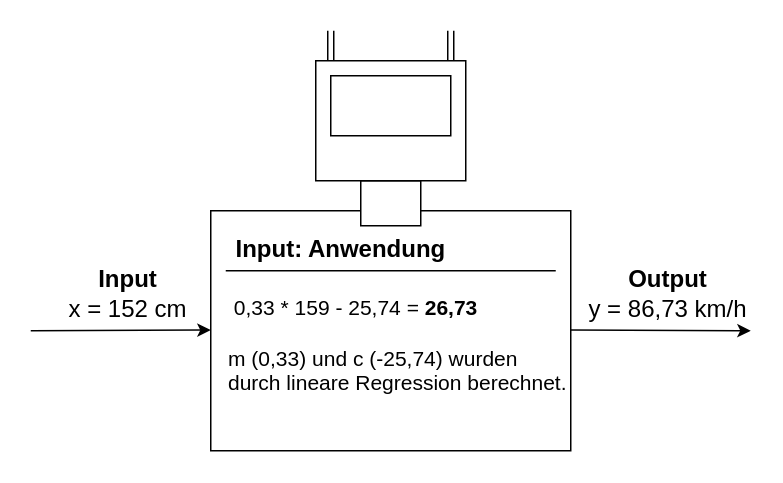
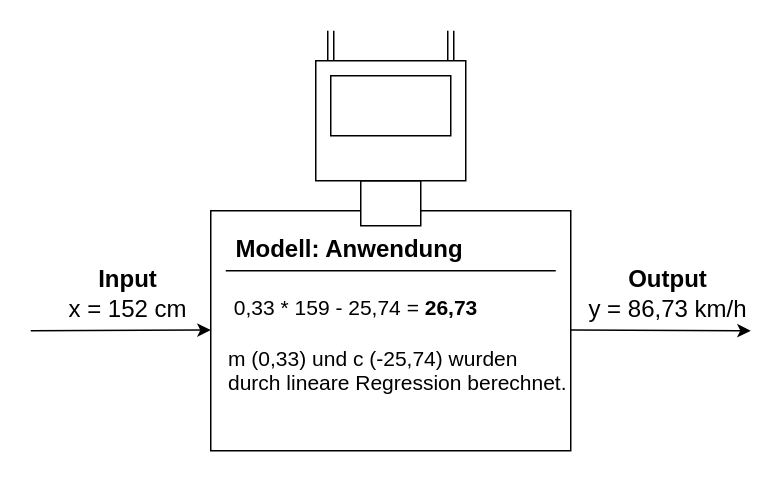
(312, 248) -> (313, 248)
